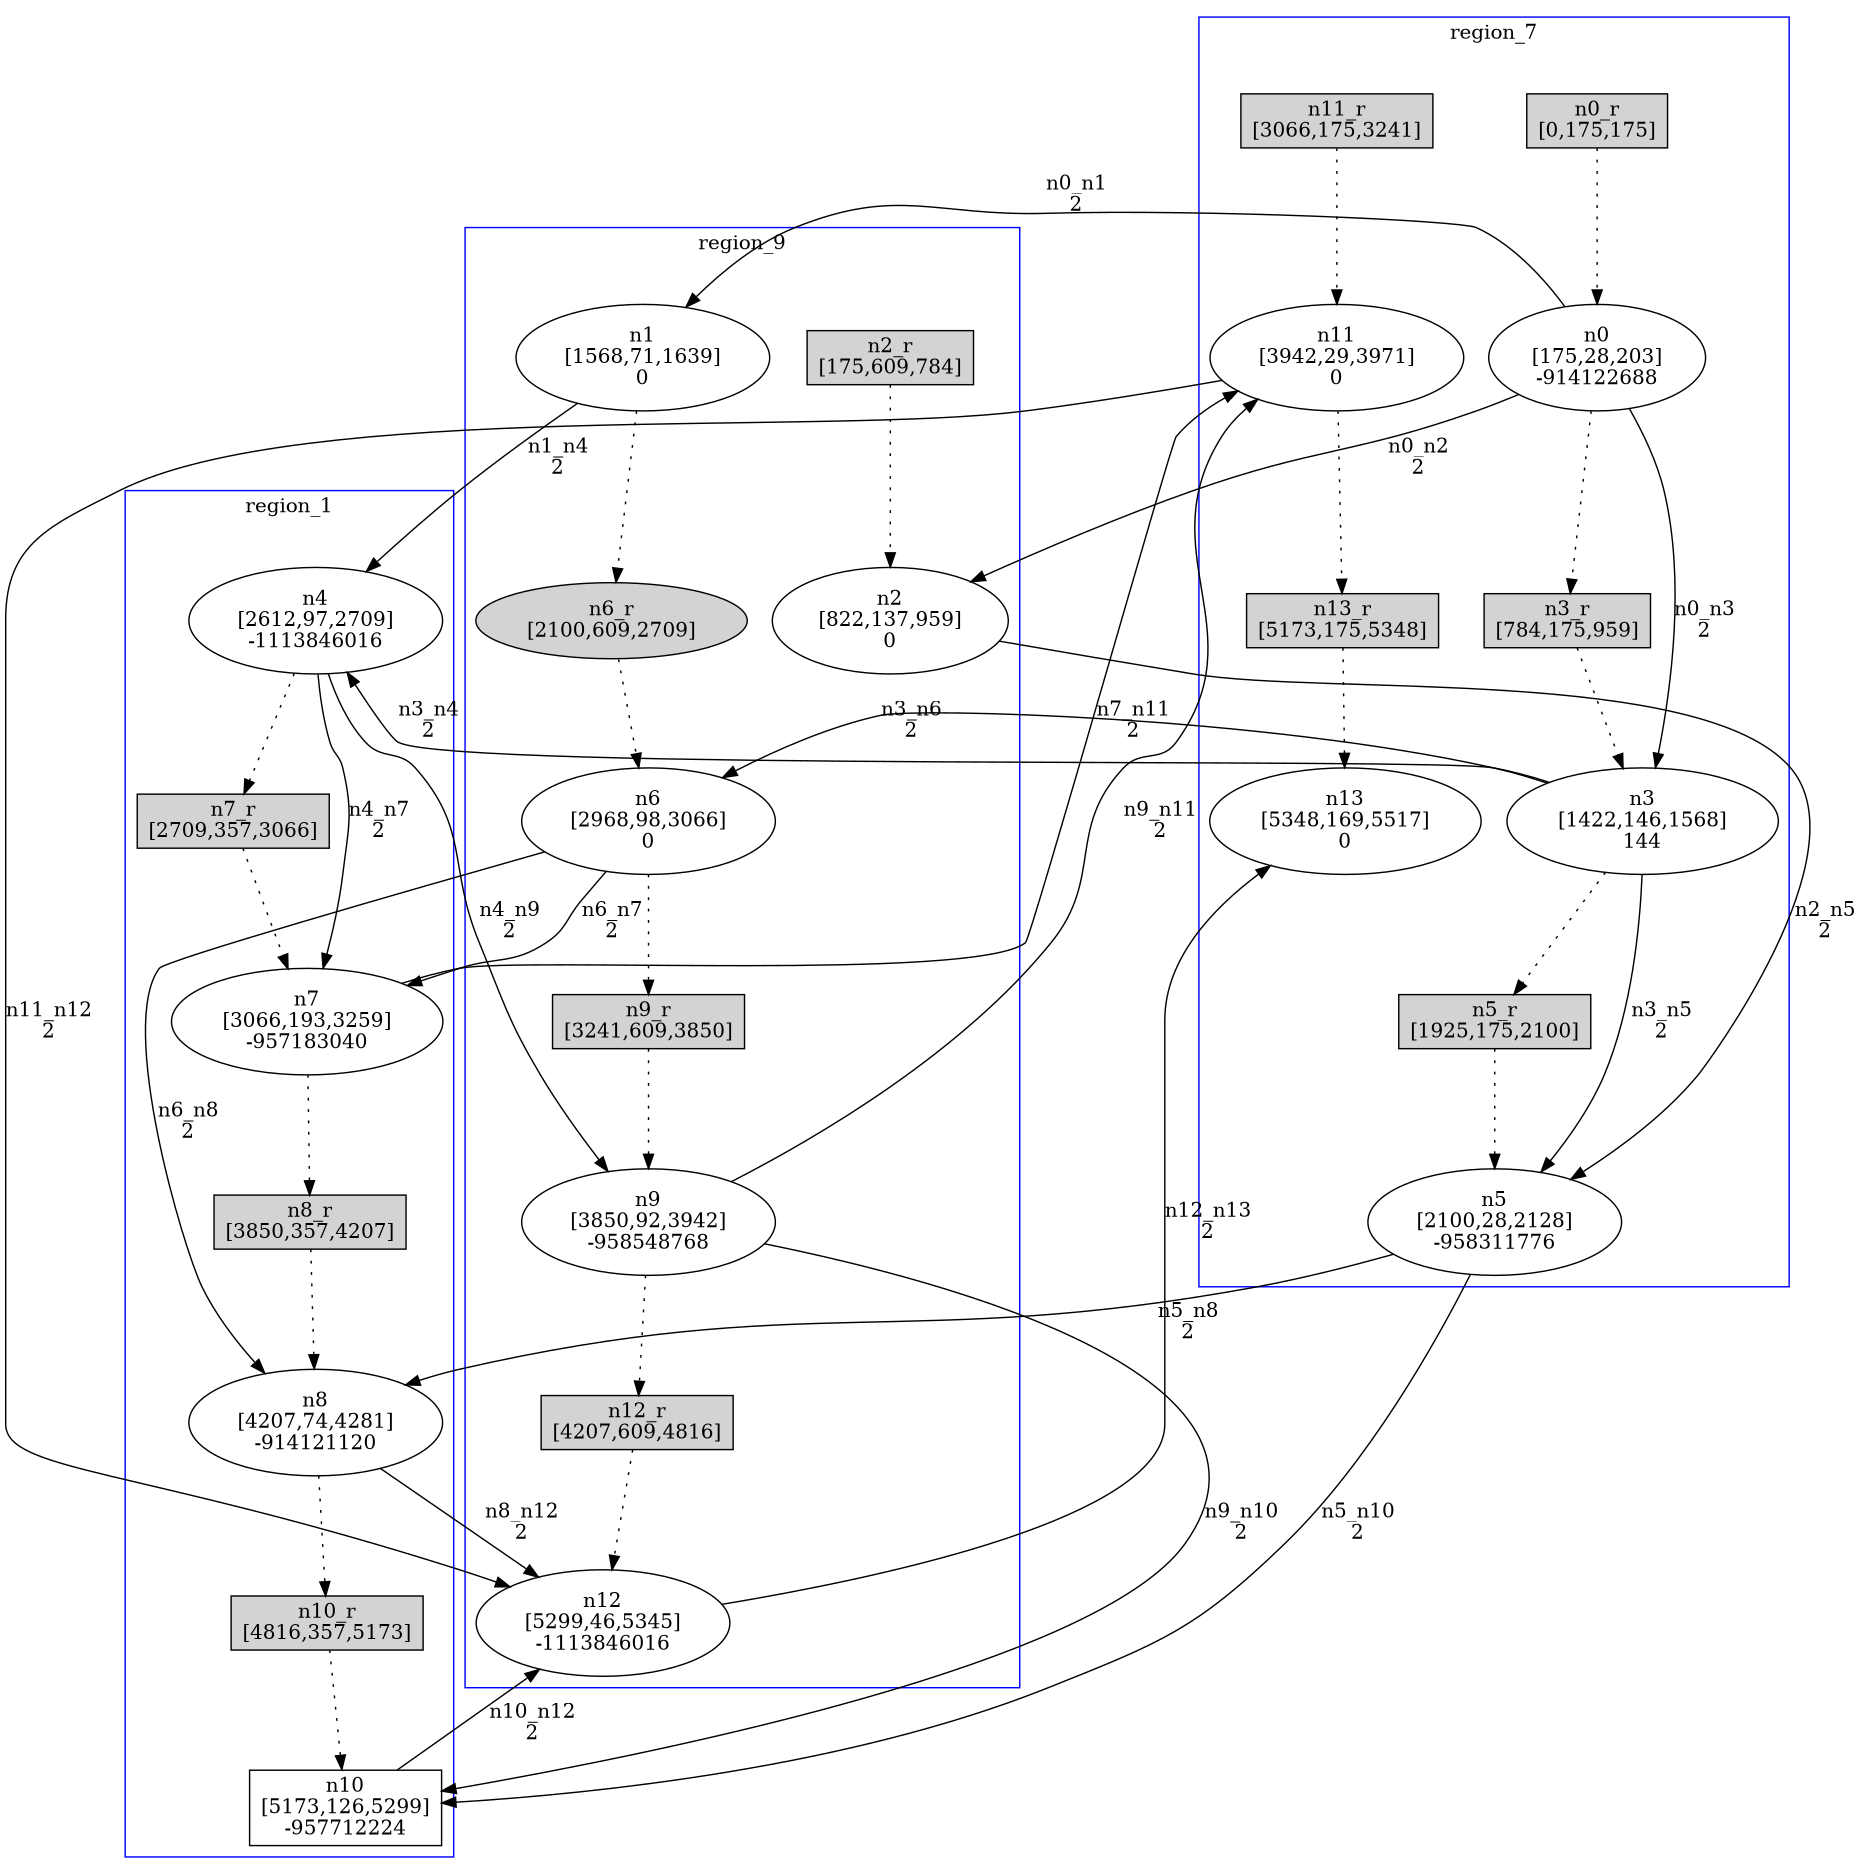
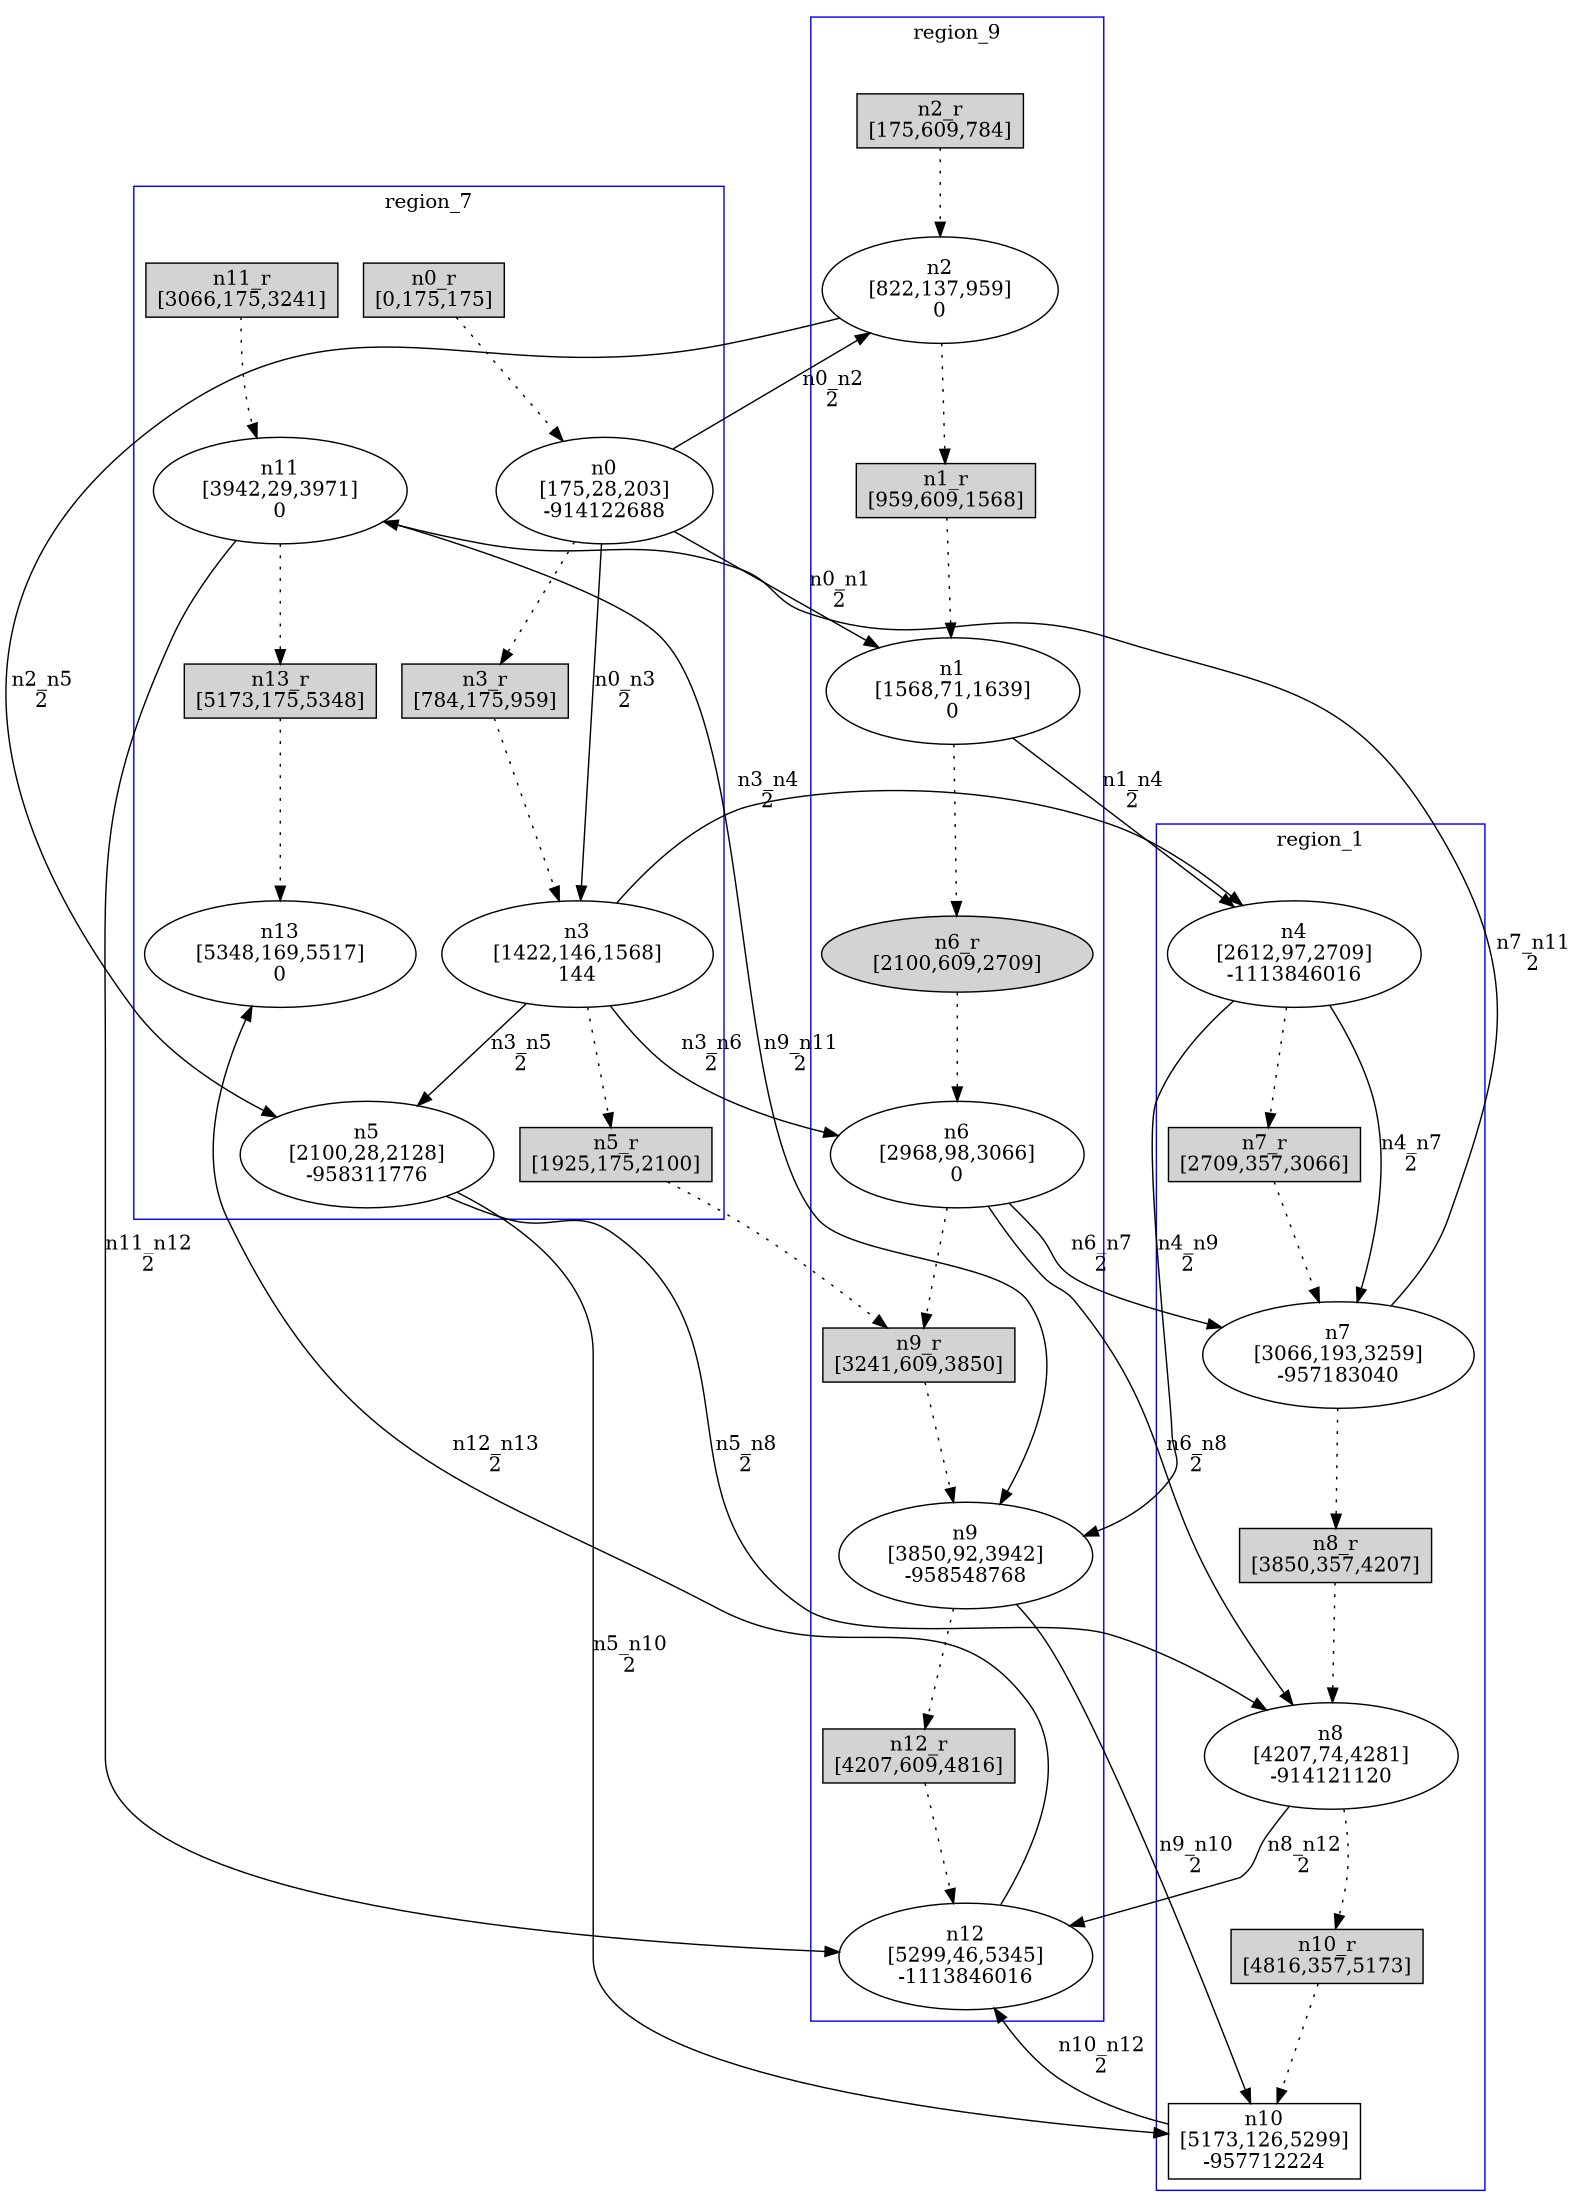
none -> (946, 491)
(1087, 847) -> (751, 991)
(1495, 1101) -> (775, 1245)
